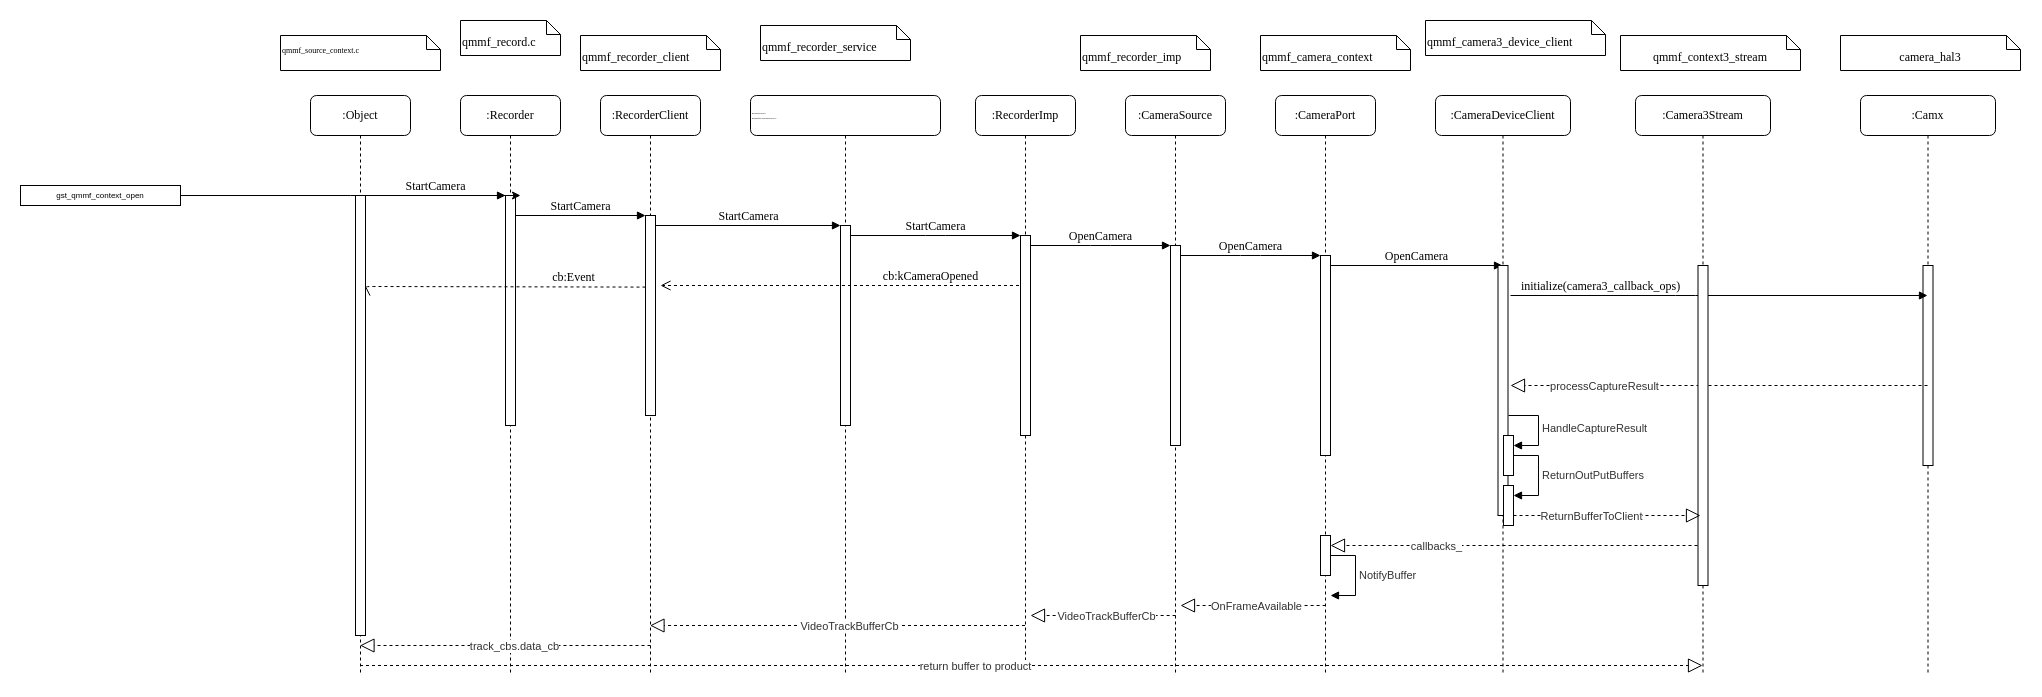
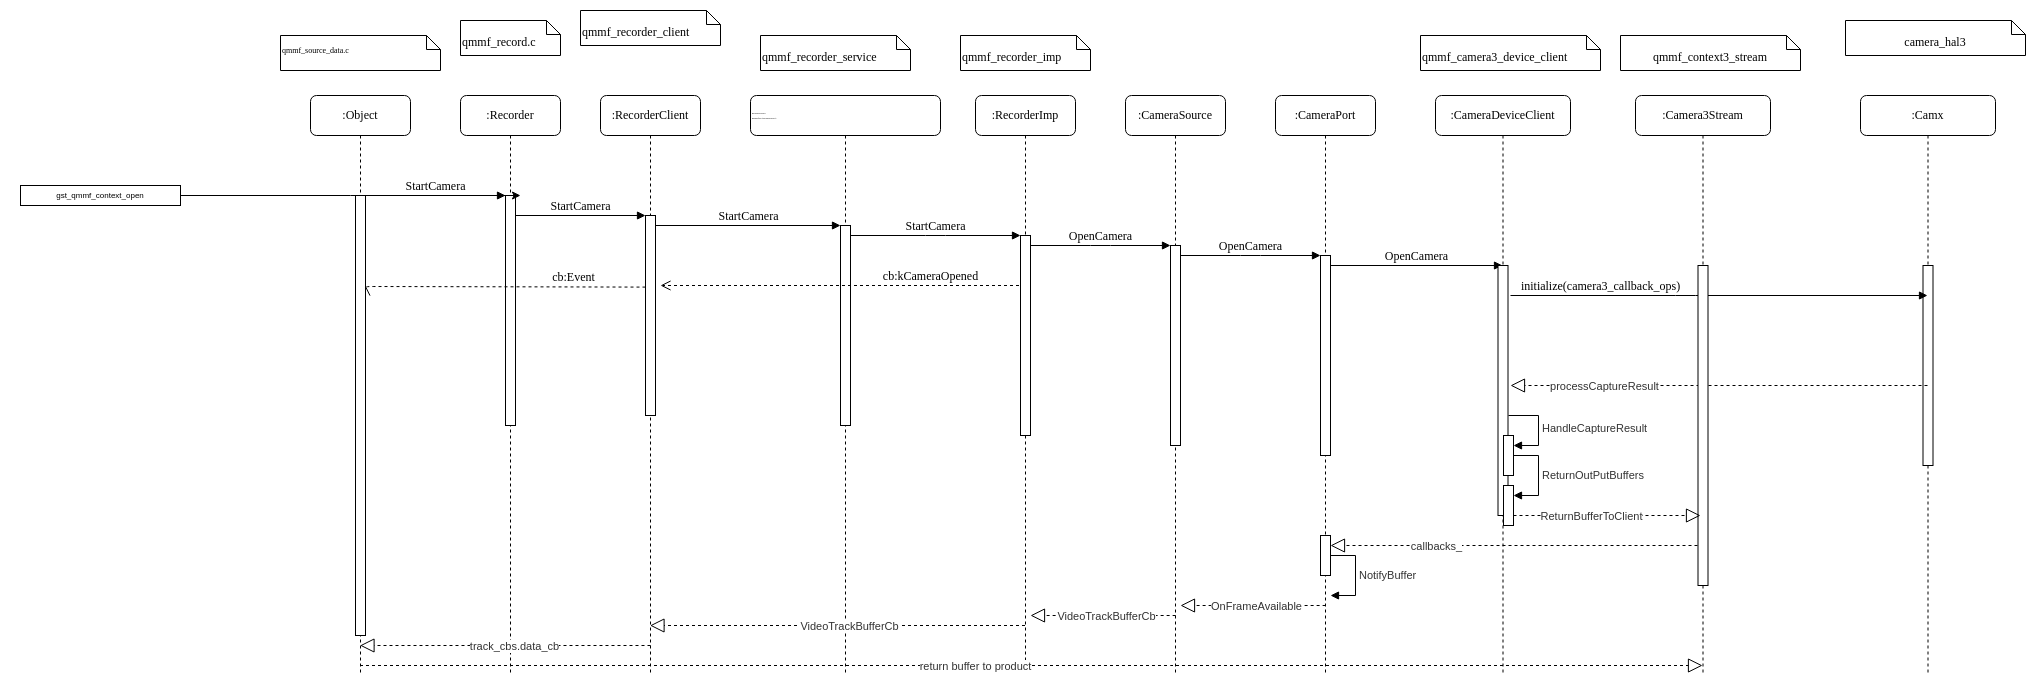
(1516, 38) -> (1511, 53)
(329, 41) -> (322, 41)
(836, 43) -> (836, 53)
(651, 53) -> (651, 28)
(1146, 53) -> (1026, 53)
(1336, 53) -> none
(1931, 53) -> (1936, 38)
